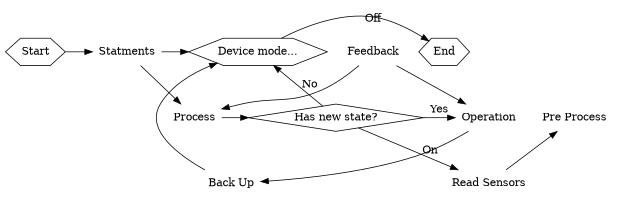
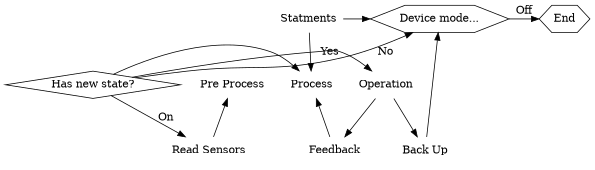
(35, 52) -> none
(428, 83) -> (363, 115)
(231, 118) -> (204, 47)
